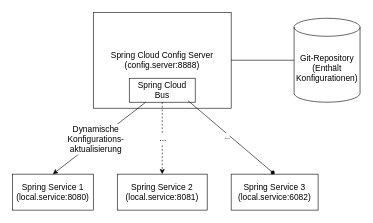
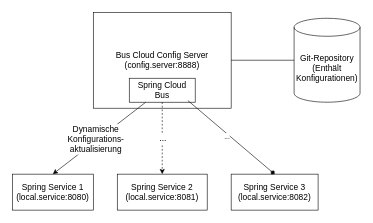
(162, 60) -> (162, 60)
(275, 192) -> (275, 192)
